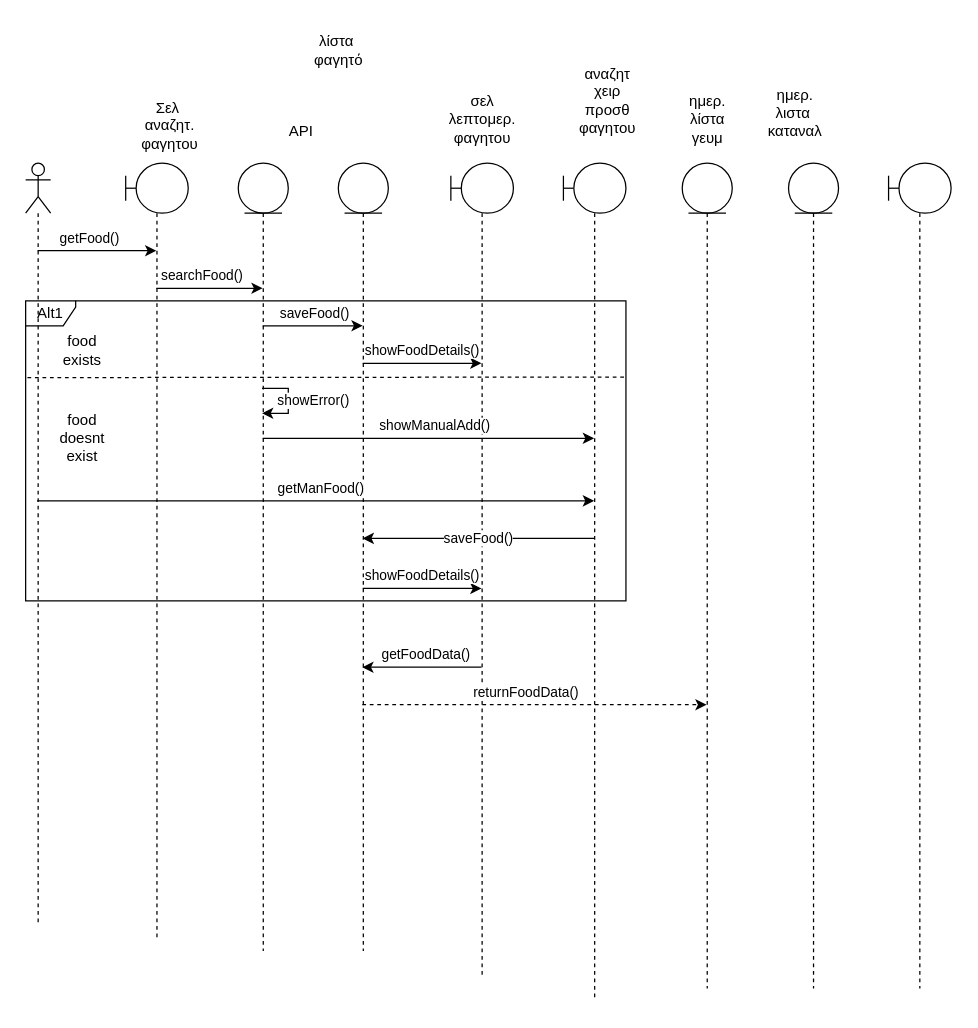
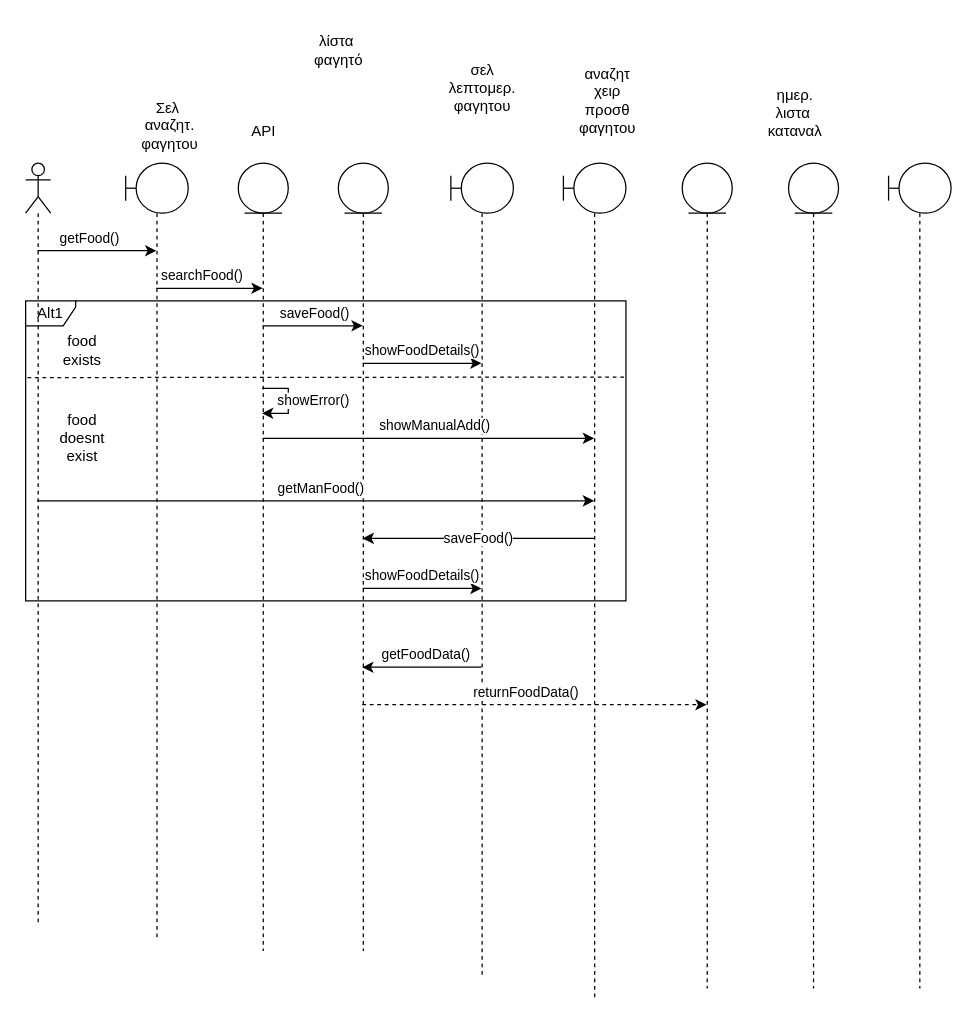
(482, 119) -> (482, 88)
(707, 119) -> none
(301, 132) -> (263, 132)
